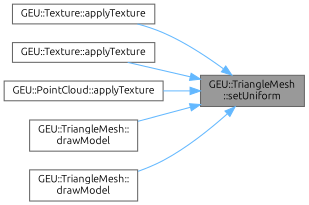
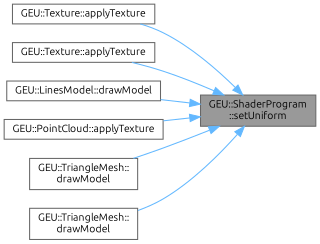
none -> (84, 91)
(252, 91) -> (258, 111)
